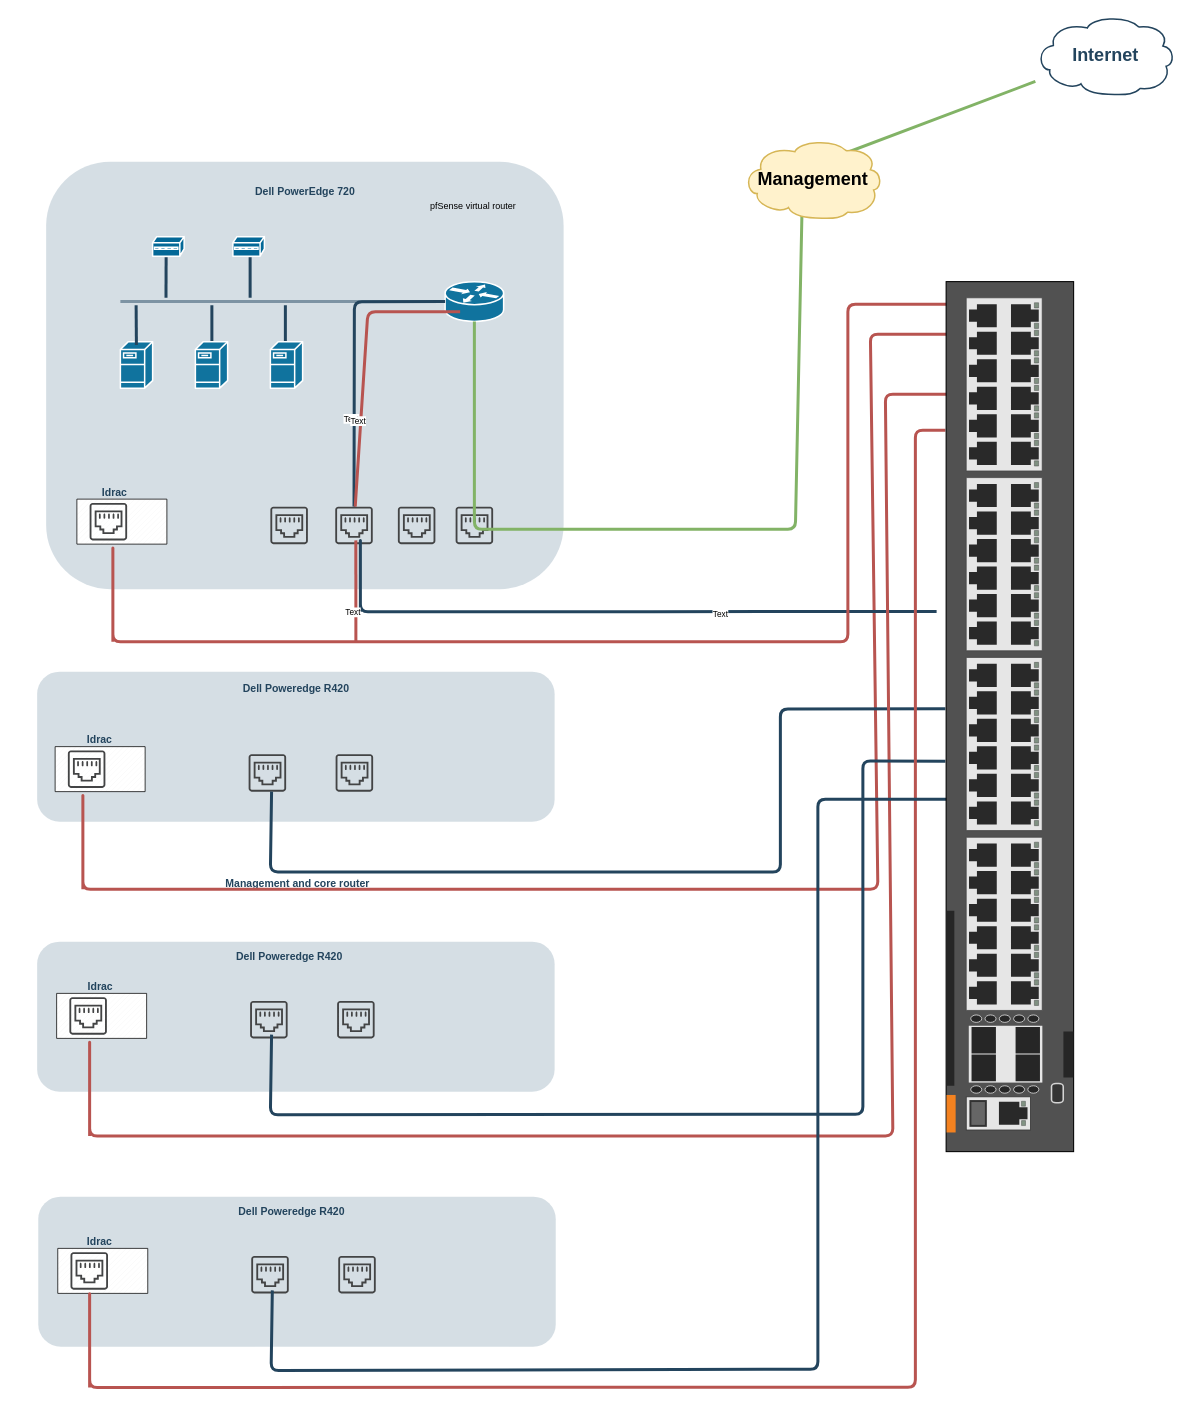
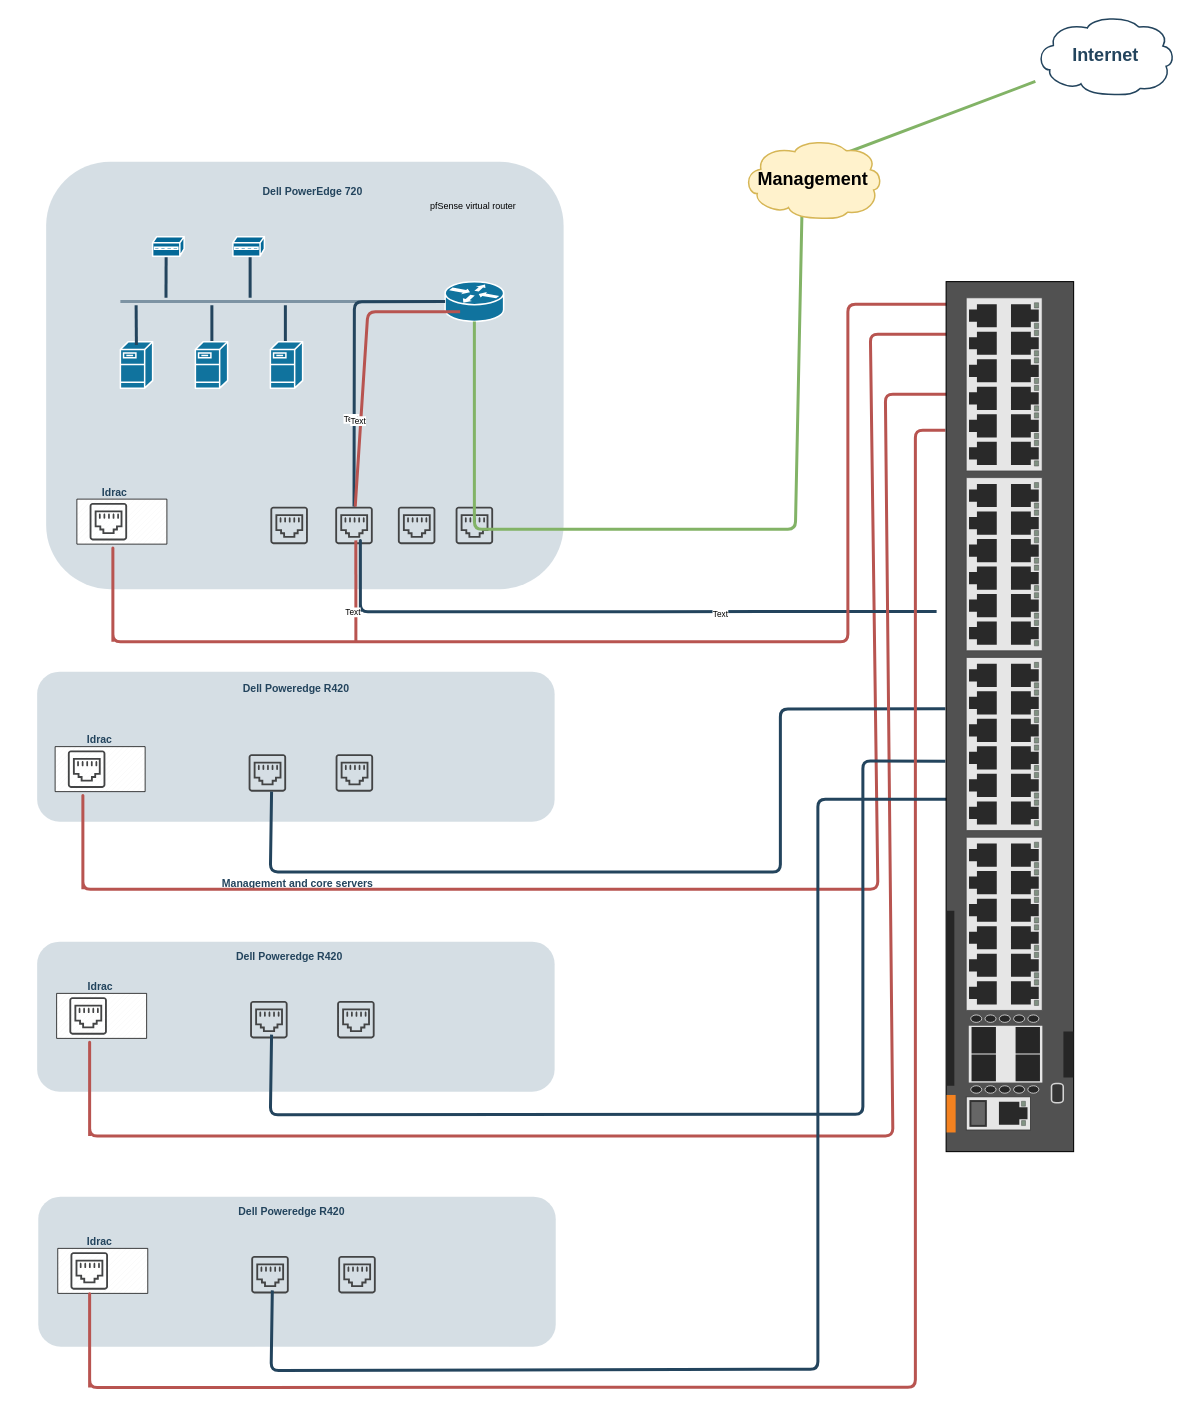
(305, 191) -> (312, 191)
(298, 883) -> (298, 883)
